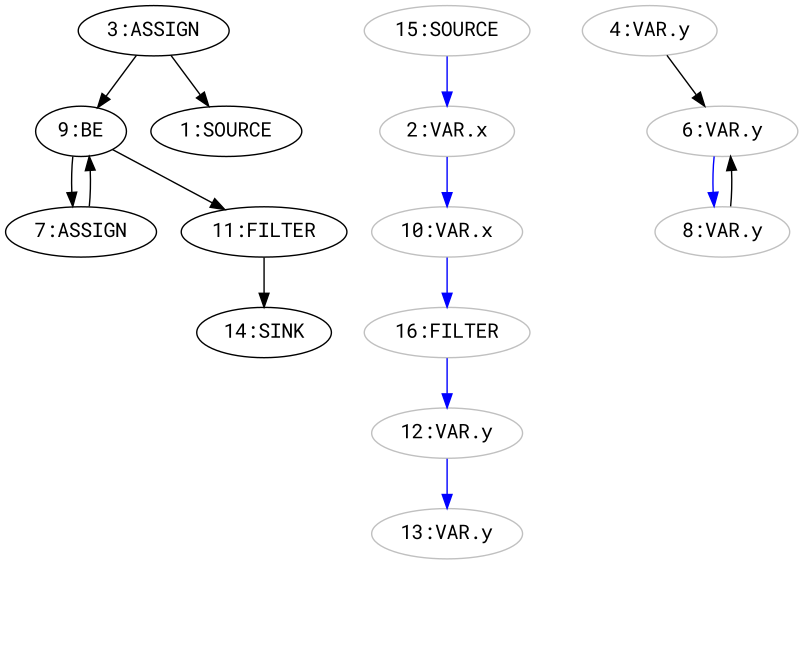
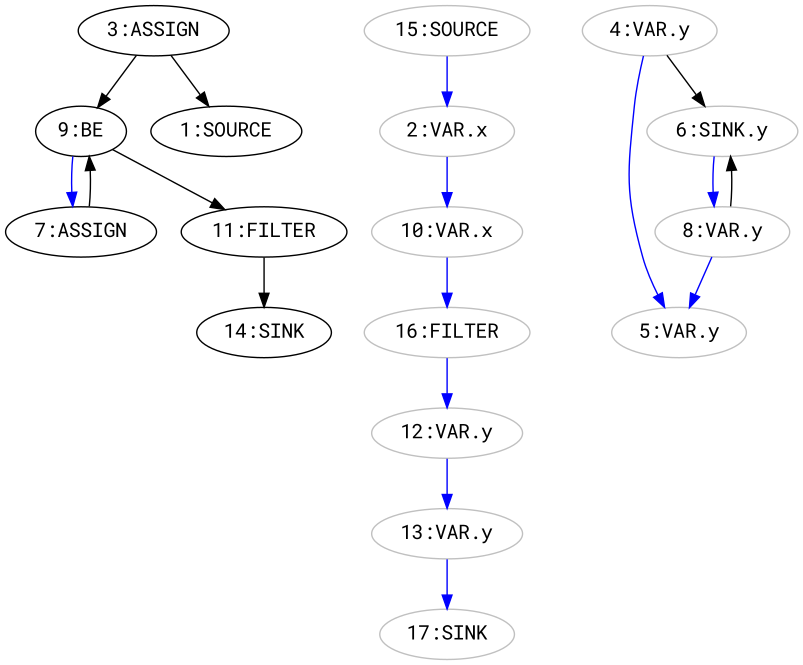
(722, 131) -> (722, 131)
(72, 174) -> (72, 174)
none -> (679, 333)
none -> (447, 634)
